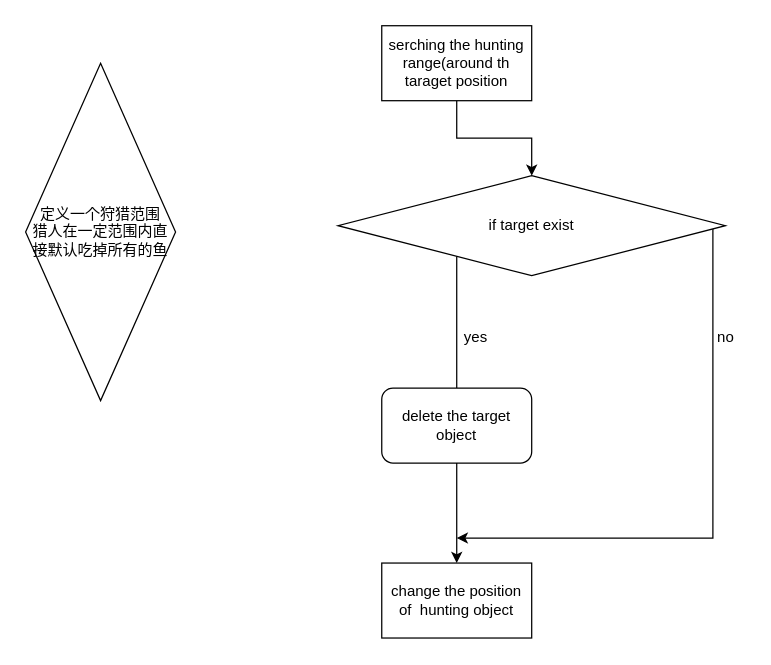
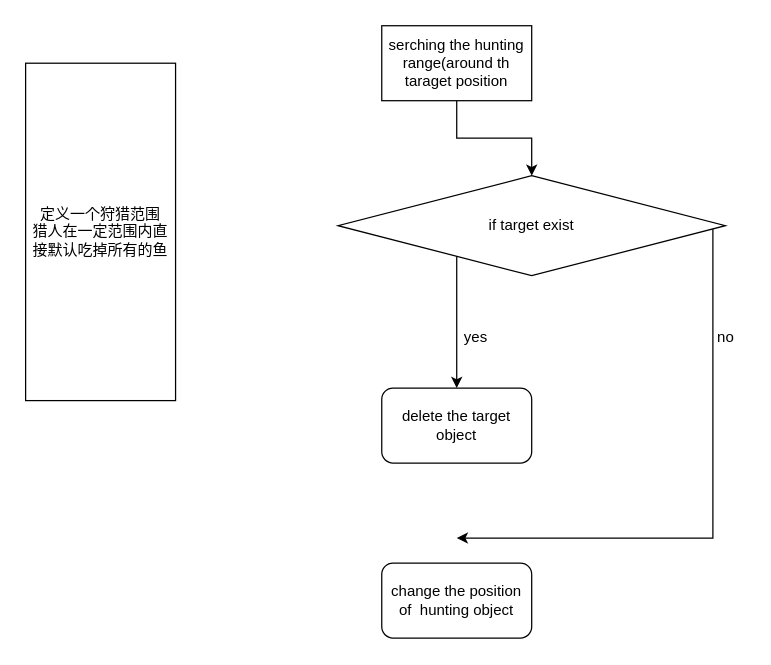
(101, 232) -> (101, 232)
(457, 381) -> (457, 378)
(457, 509) -> none
(457, 601) -> (457, 601)
